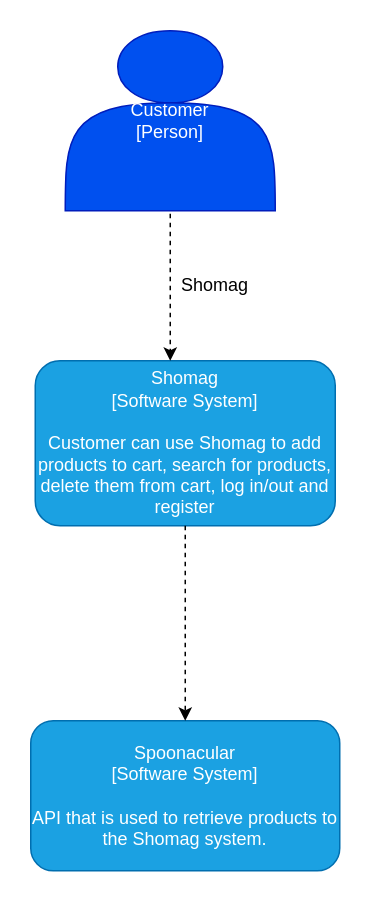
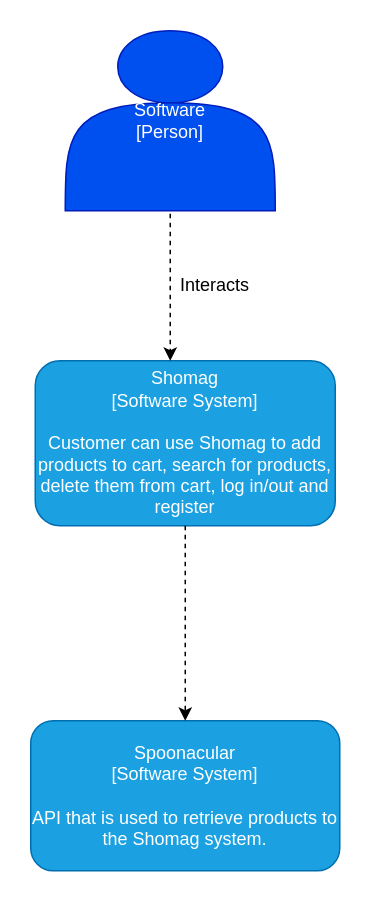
(170, 121) -> (170, 121)
(215, 286) -> (215, 286)
